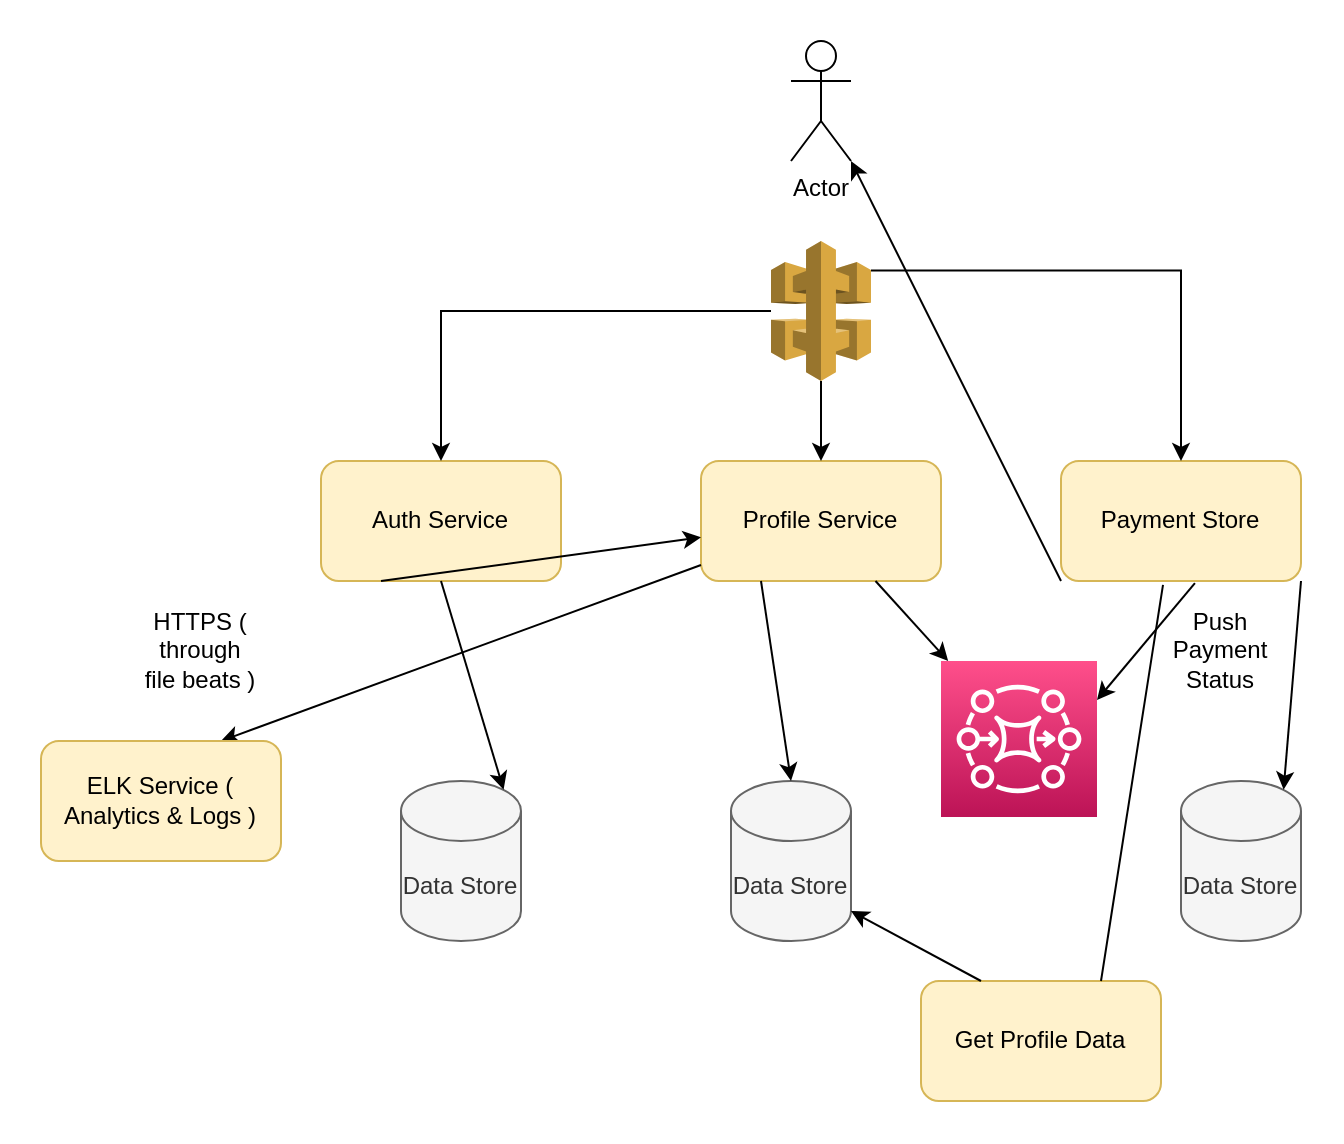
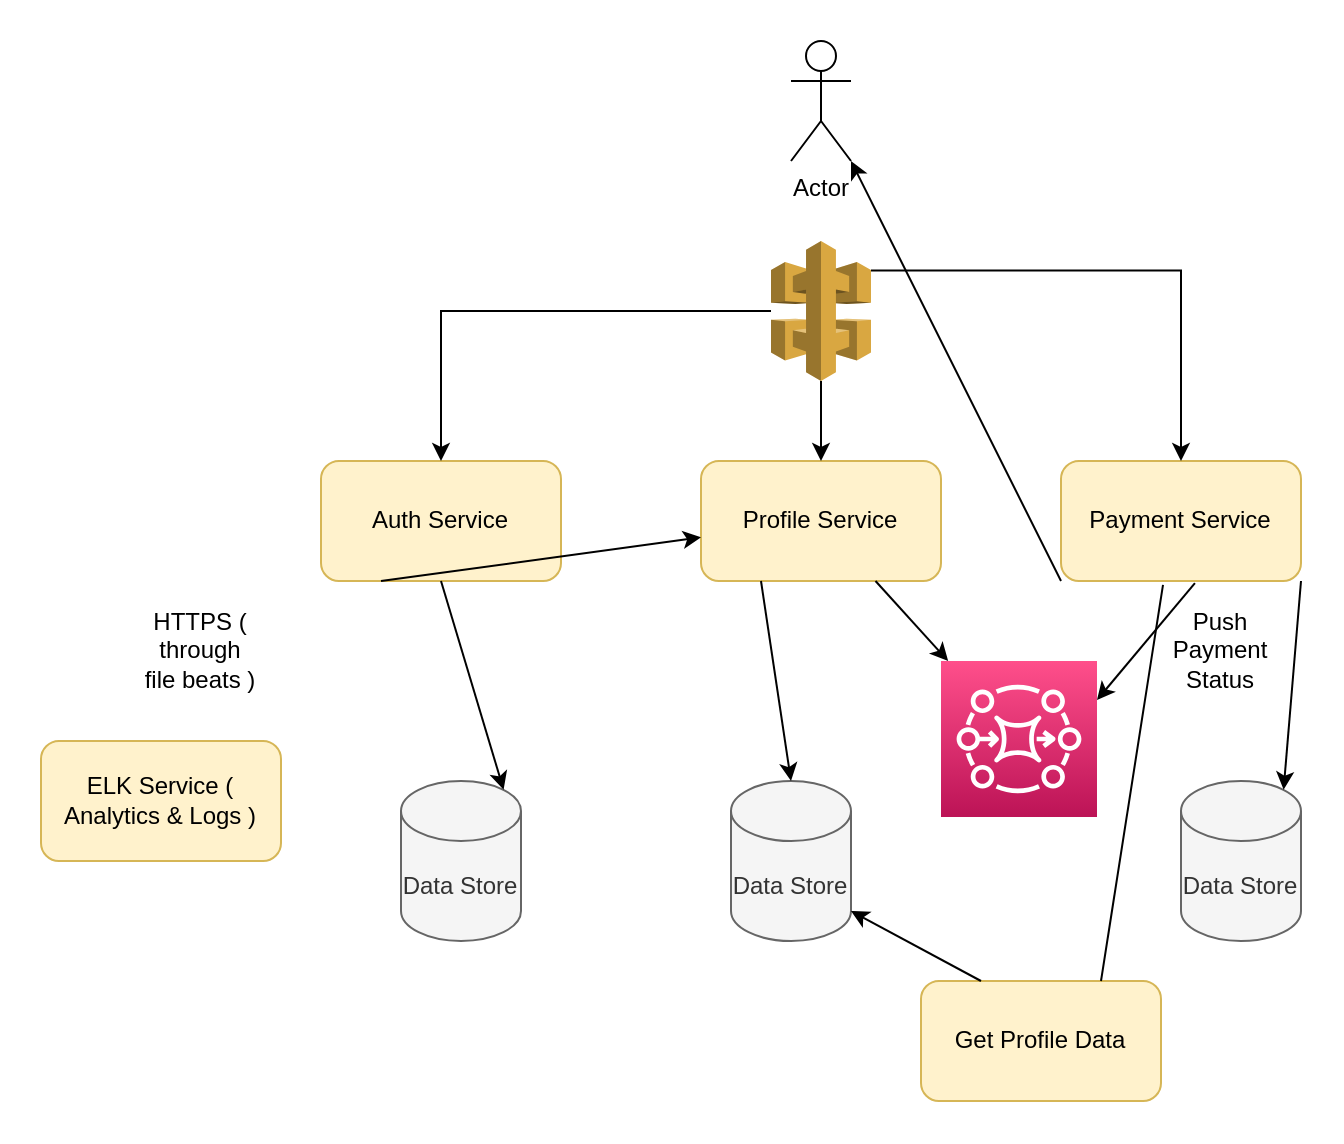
(1181, 521) -> (1181, 521)
(467, 651) -> none
